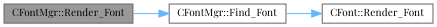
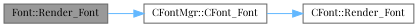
(68, 14) -> (56, 14)
(228, 14) -> (205, 14)
